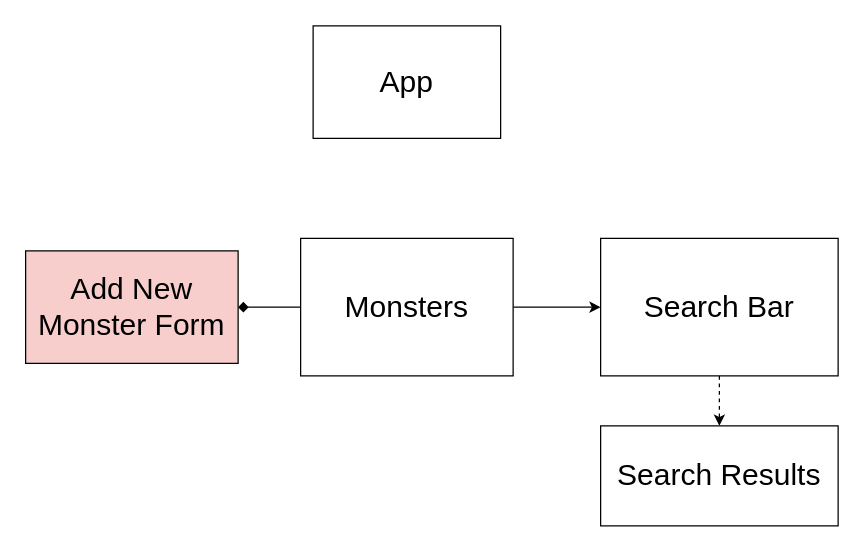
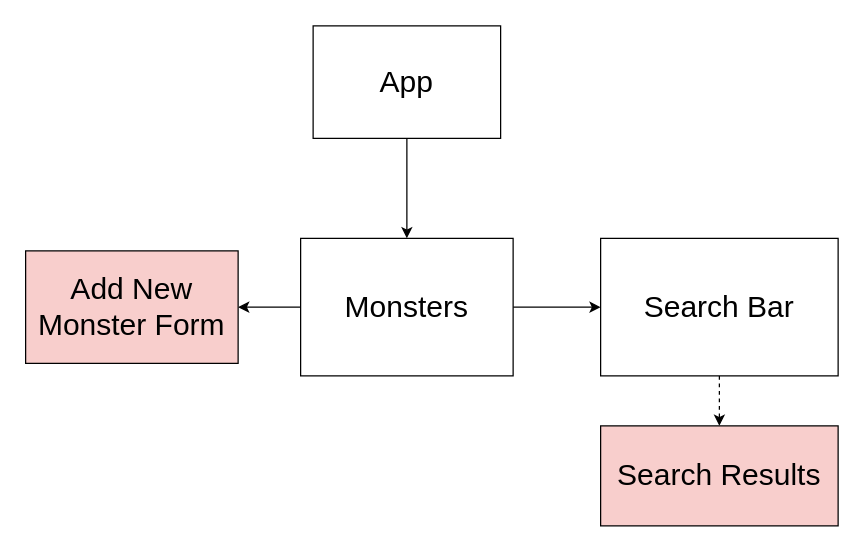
none -> (407, 184)
(249, 307) -> (248, 307)
(719, 476) -> (719, 476)
